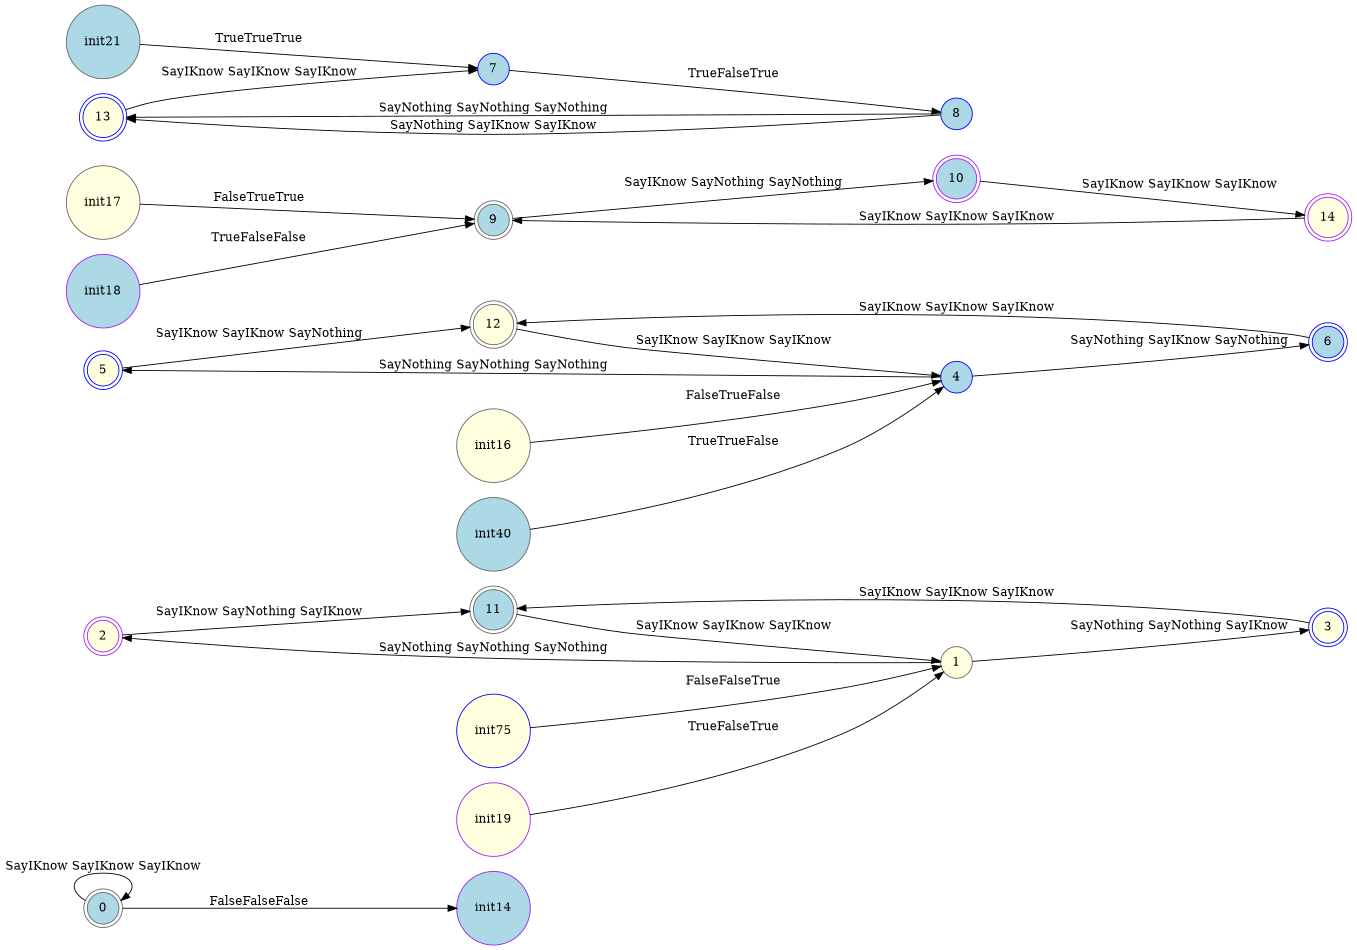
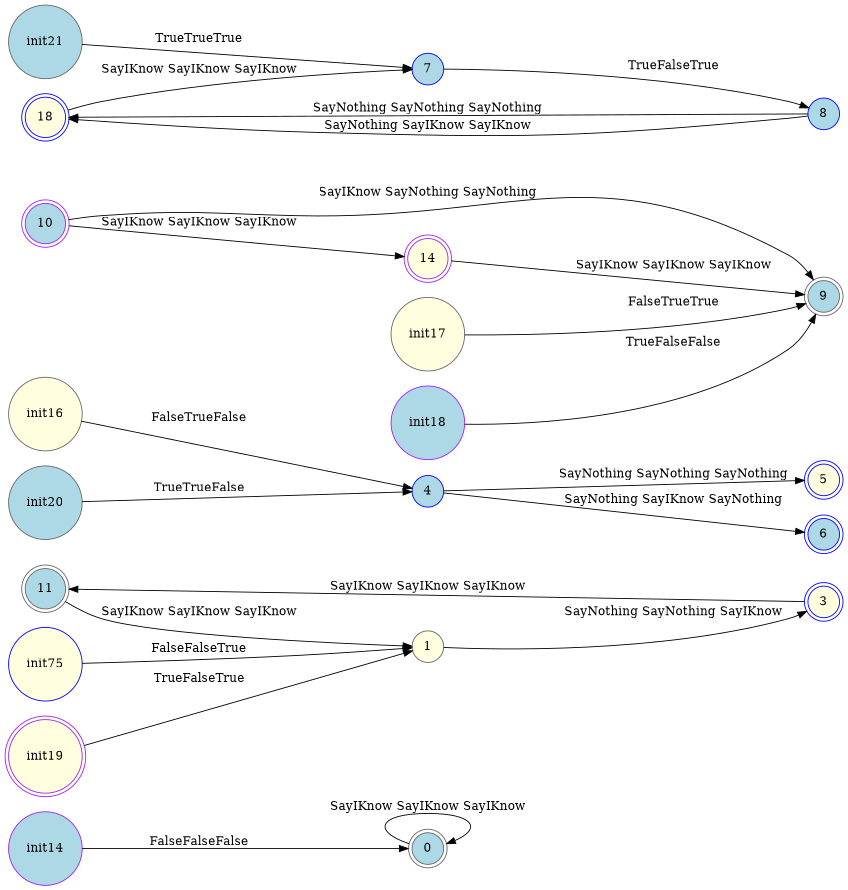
(103, 117) -> (45, 117)
(718, 200) -> (447, 208)
(494, 324) -> none
(494, 534) -> (45, 503)
(103, 636) -> none
(494, 820) -> (45, 756)
(285, 908) -> (241, 849)
